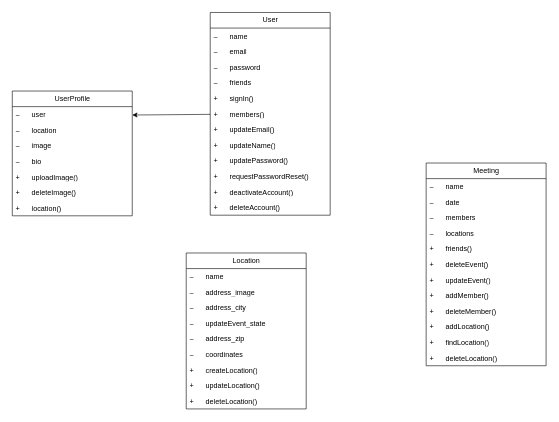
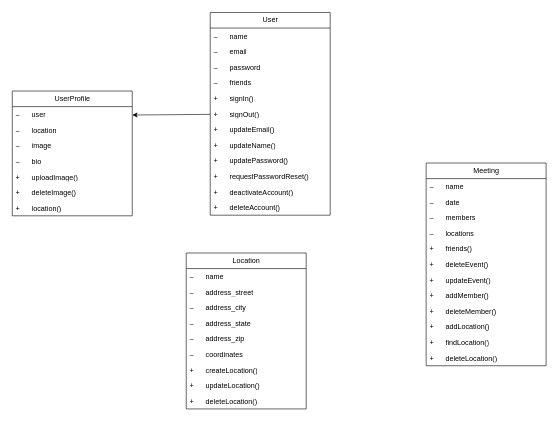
(236, 114) -> (235, 114)
(219, 293) -> (222, 293)
(228, 324) -> (220, 324)
